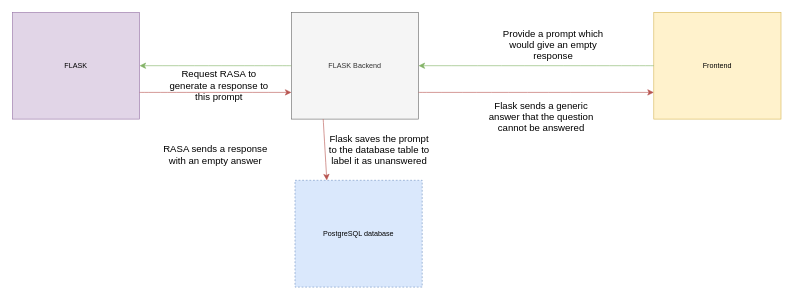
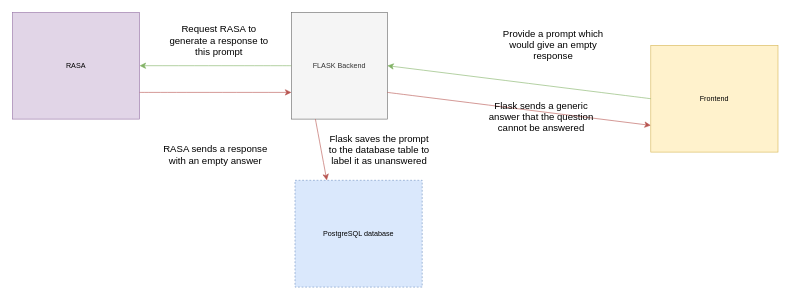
(76, 66) -> (76, 66)
(355, 66) -> (339, 66)
(717, 66) -> (714, 99)
(219, 86) -> (219, 41)
